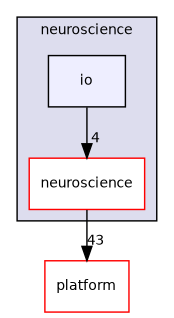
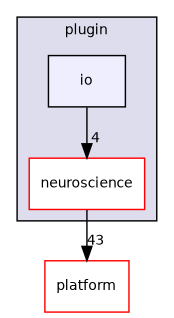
(87, 31) -> (87, 31)
